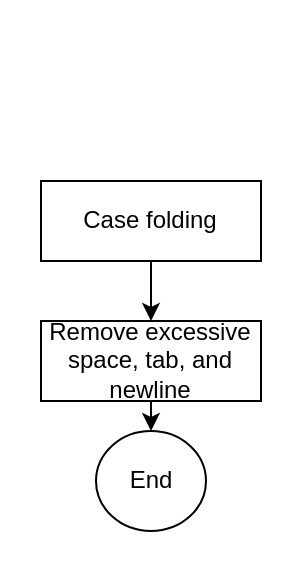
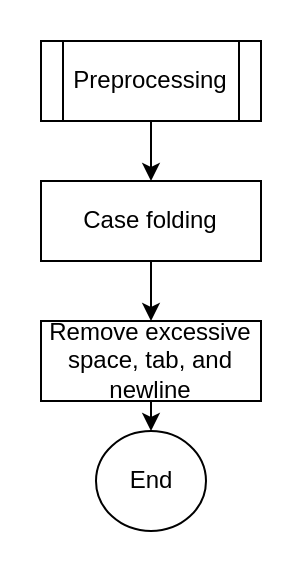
none -> (151, 81)
none -> (151, 144)
